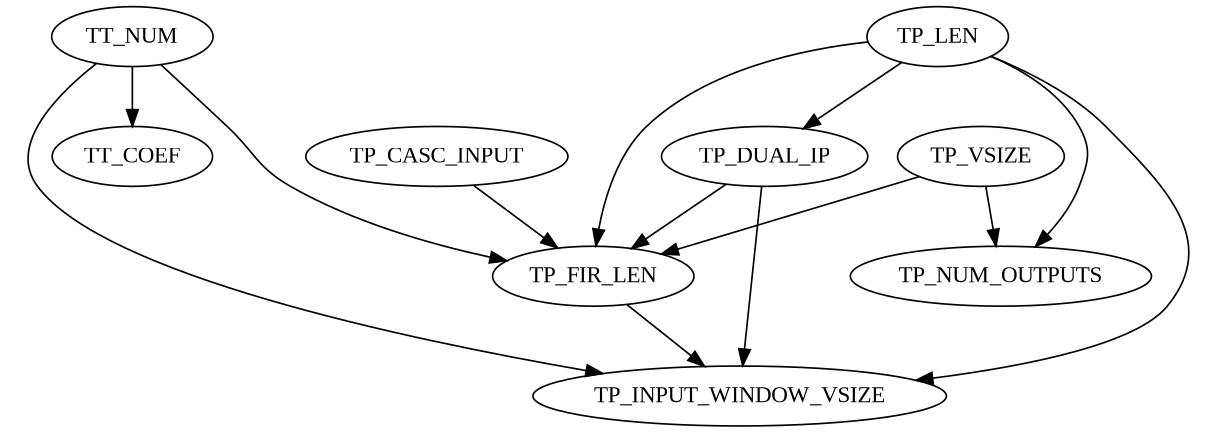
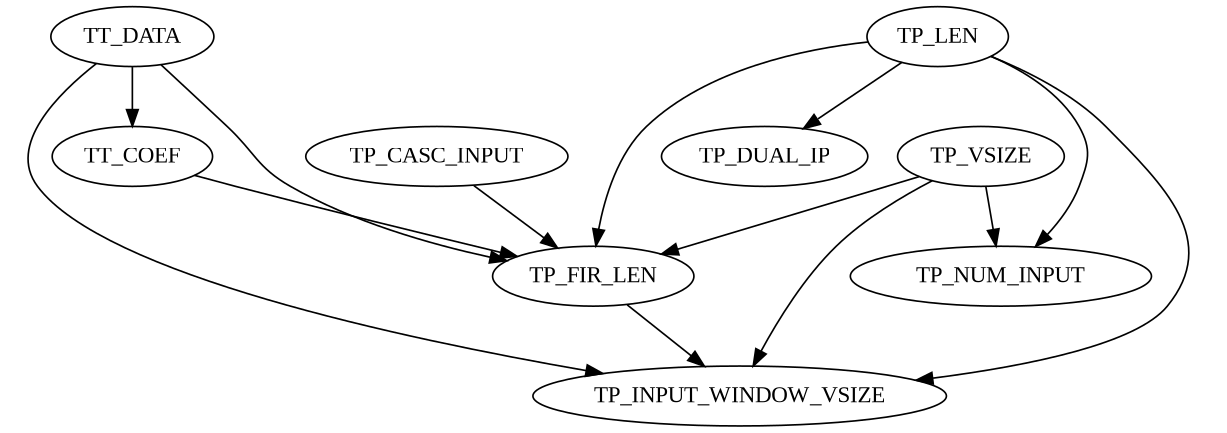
(132, 37) -> (132, 37)
(686, 212) -> (294, 201)
(753, 268) -> (832, 251)
(1001, 276) -> (1001, 276)
